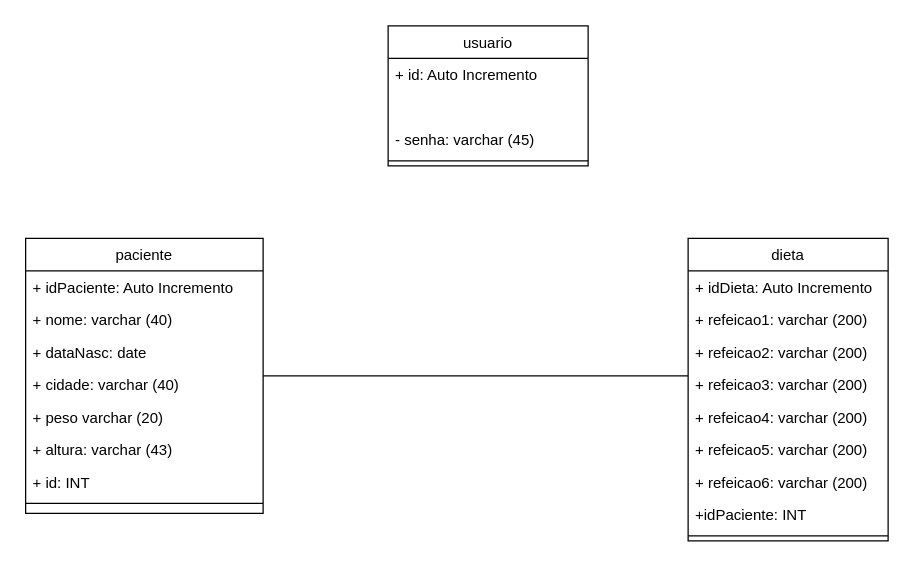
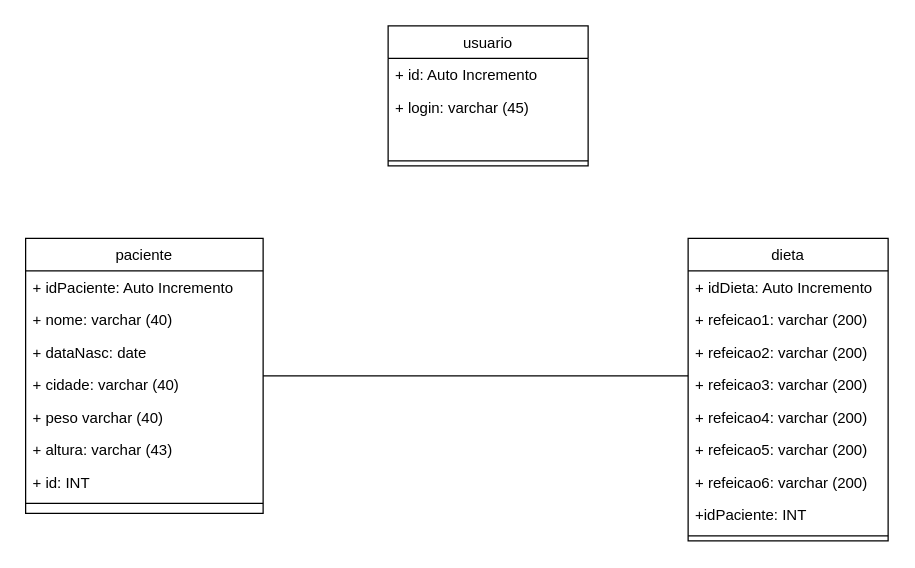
none -> (488, 107)
(488, 139) -> none
(106, 418) -> (106, 418)
